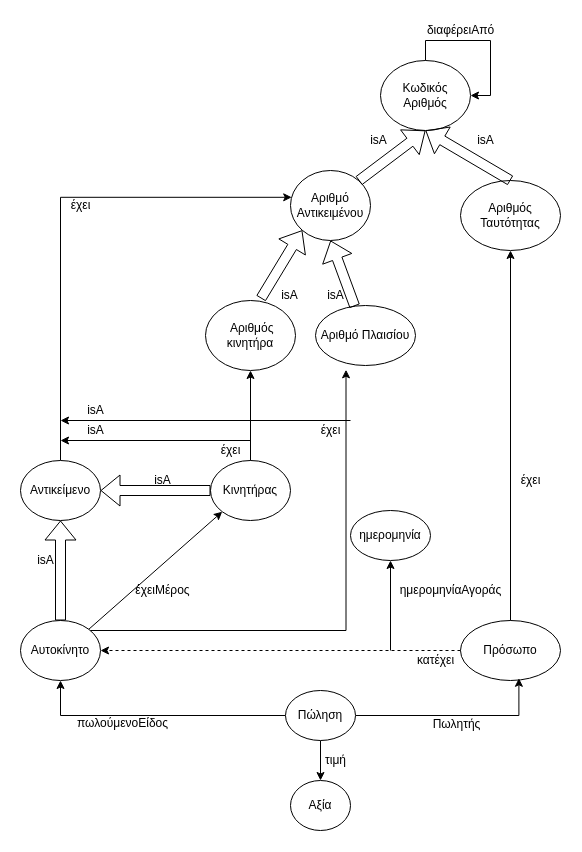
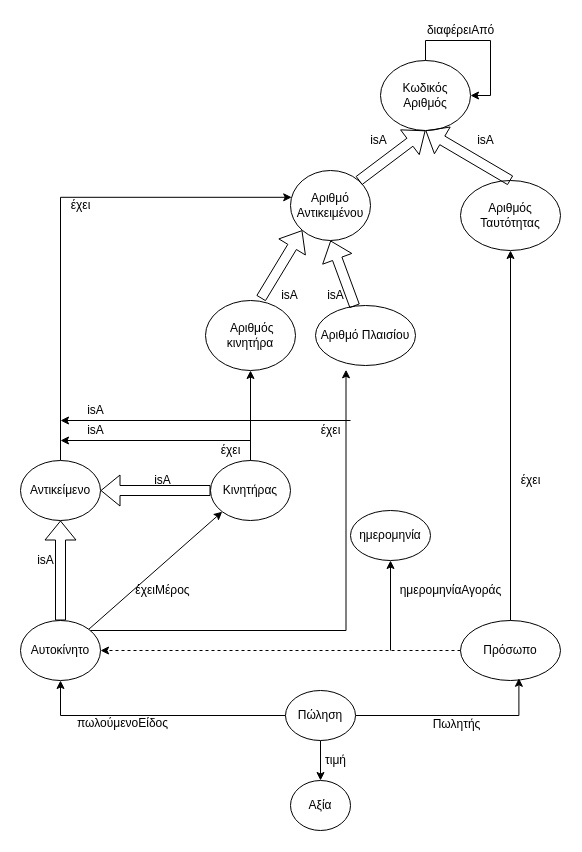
(436, 661) -> none
